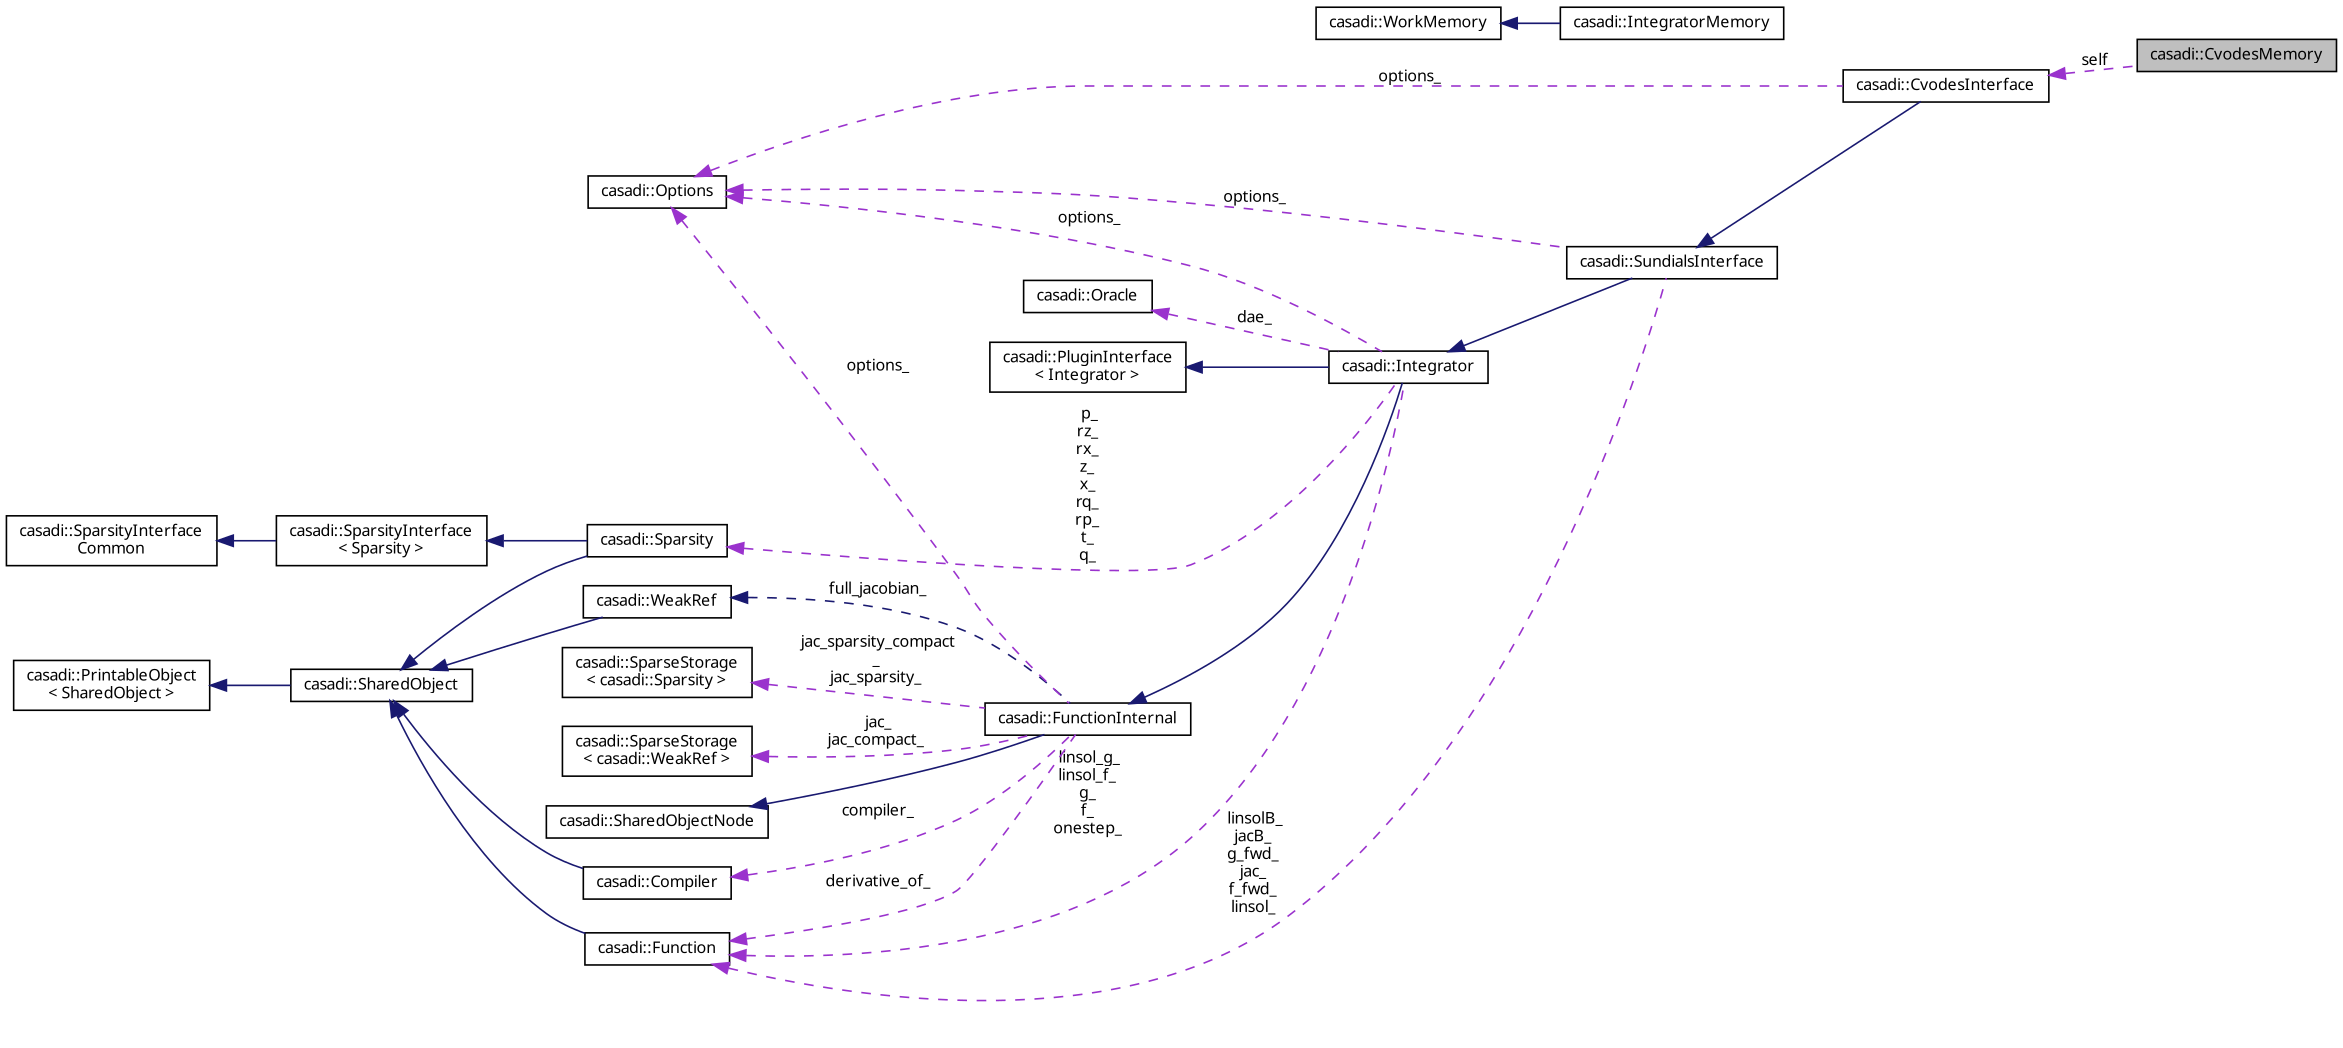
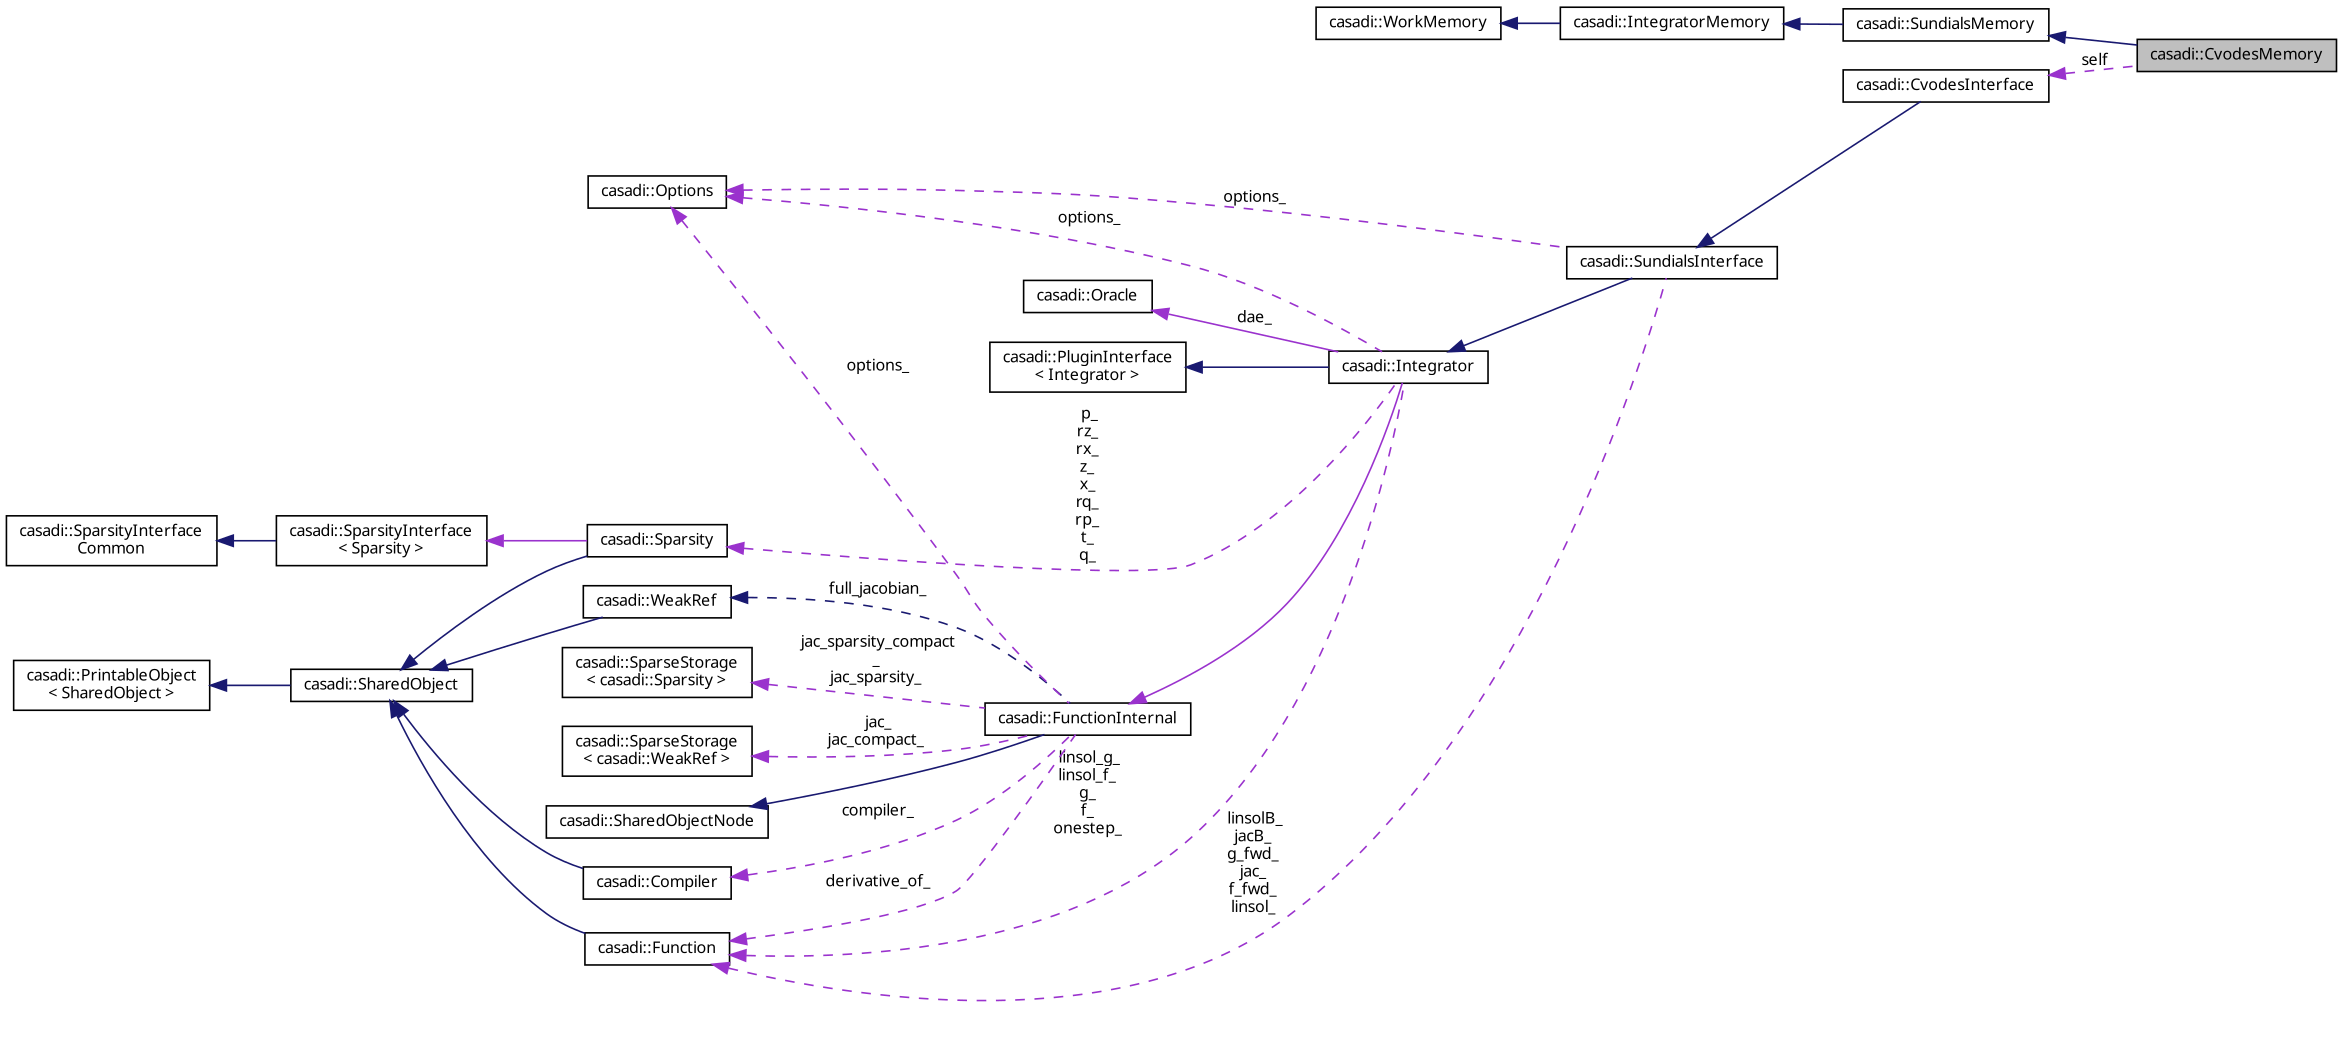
none -> (1946, 25)
(1271, 86) -> none
(1253, 333) -> (1253, 333)
(545, 541) -> (545, 541)
(1312, 573) -> (1312, 573)
